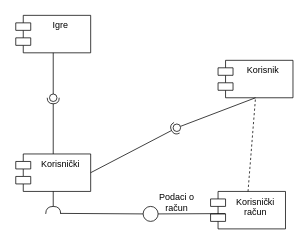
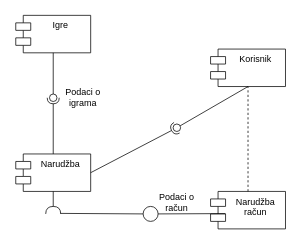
(255, 79) -> (248, 68)
none -> (83, 98)
(60, 165) -> (60, 165)
(255, 208) -> (255, 208)
